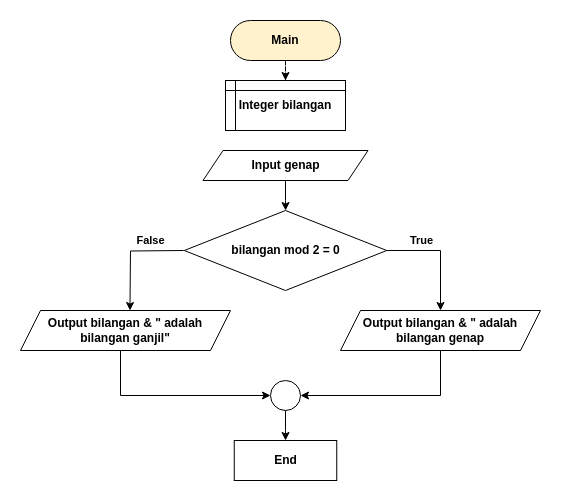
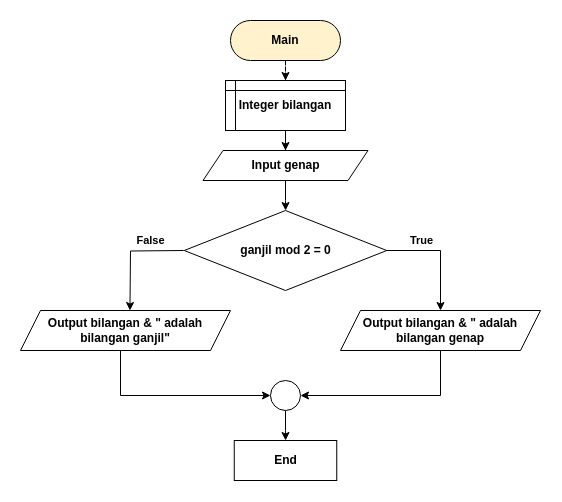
none -> (286, 145)
(286, 251) -> (286, 251)
